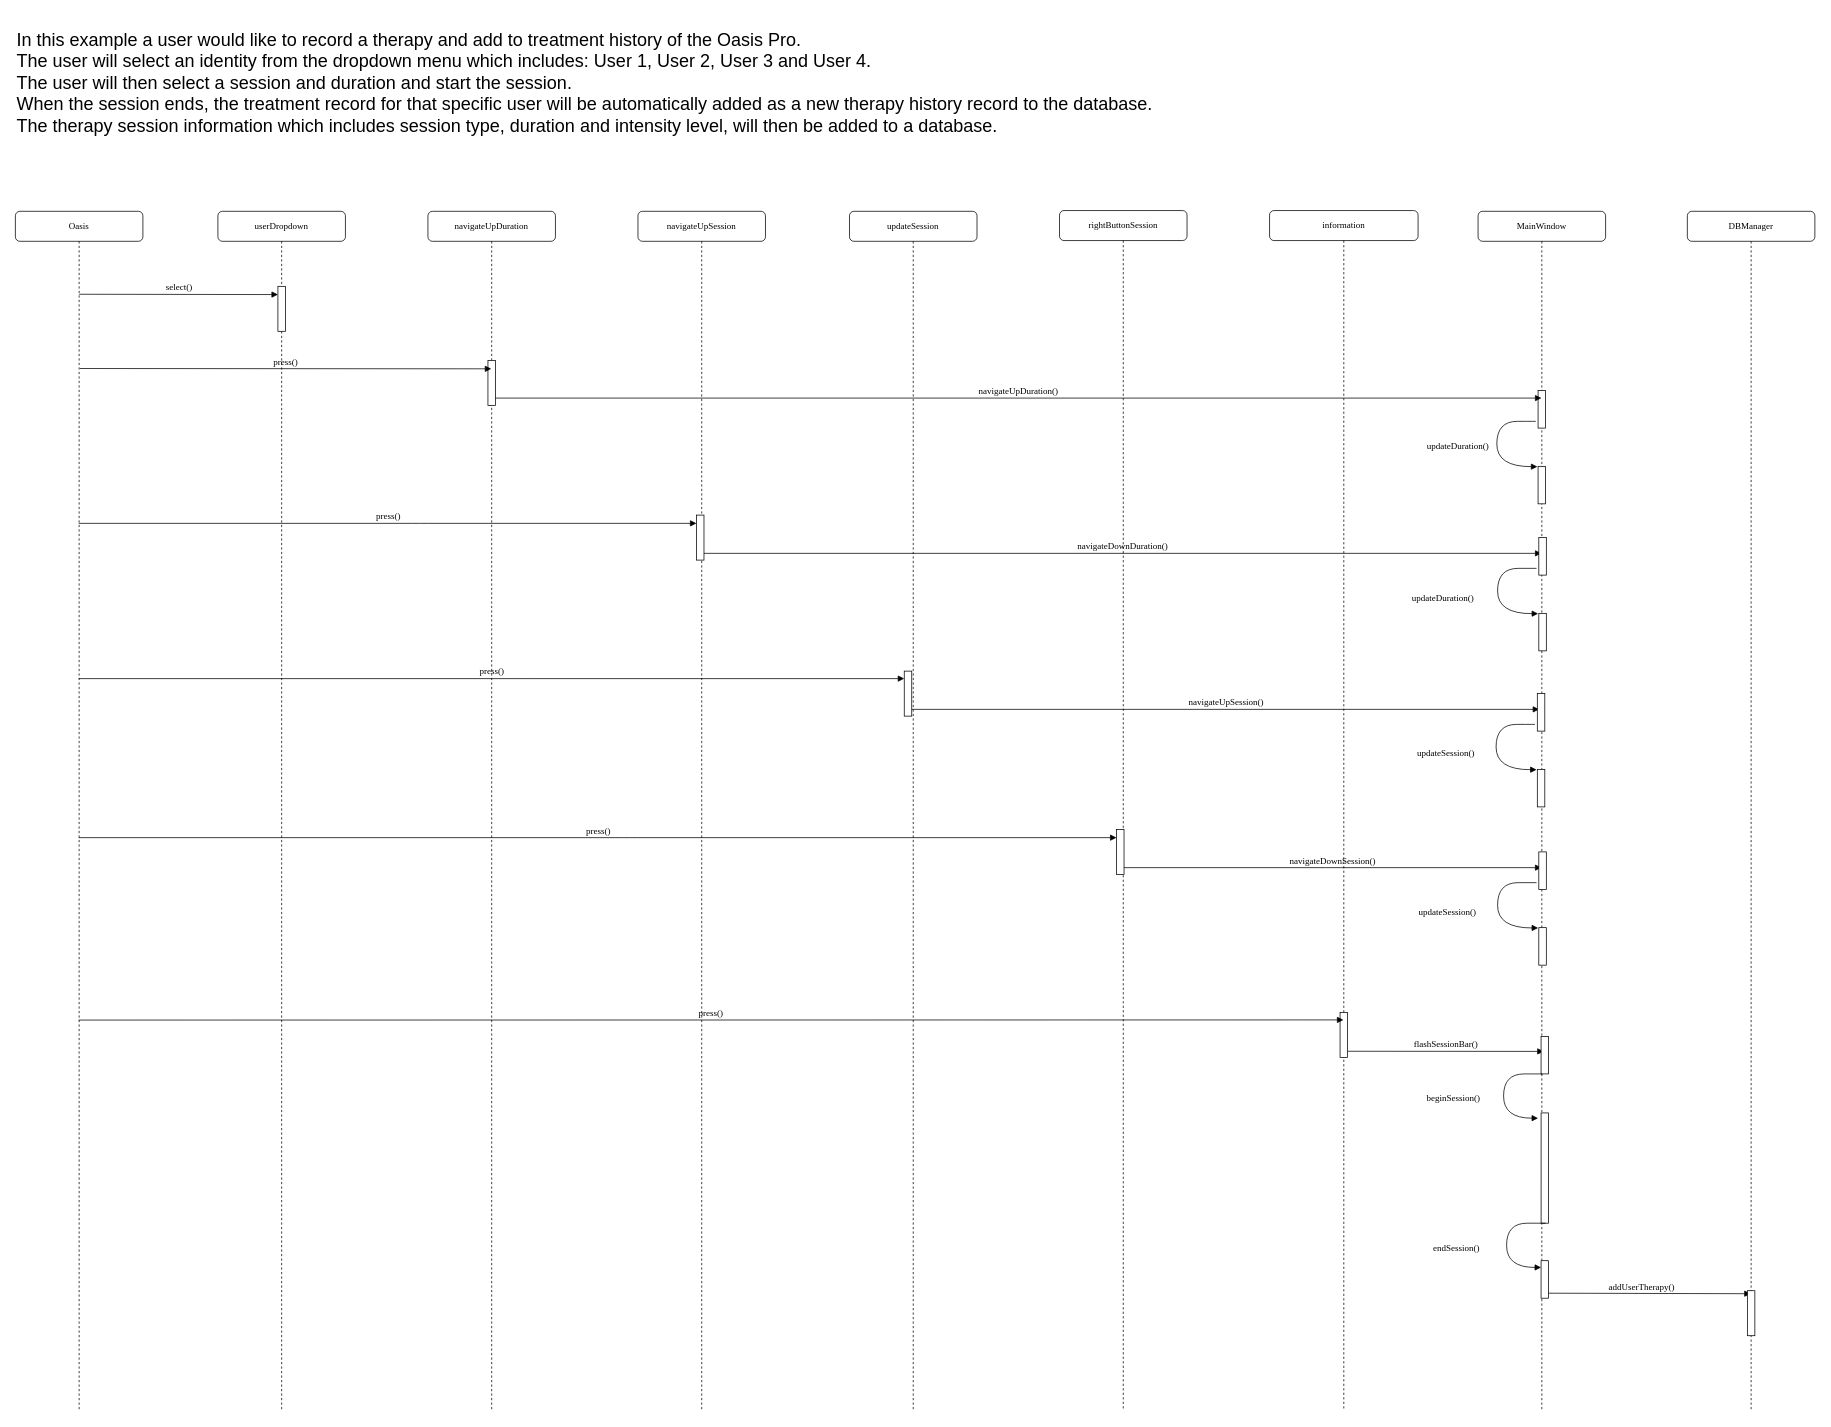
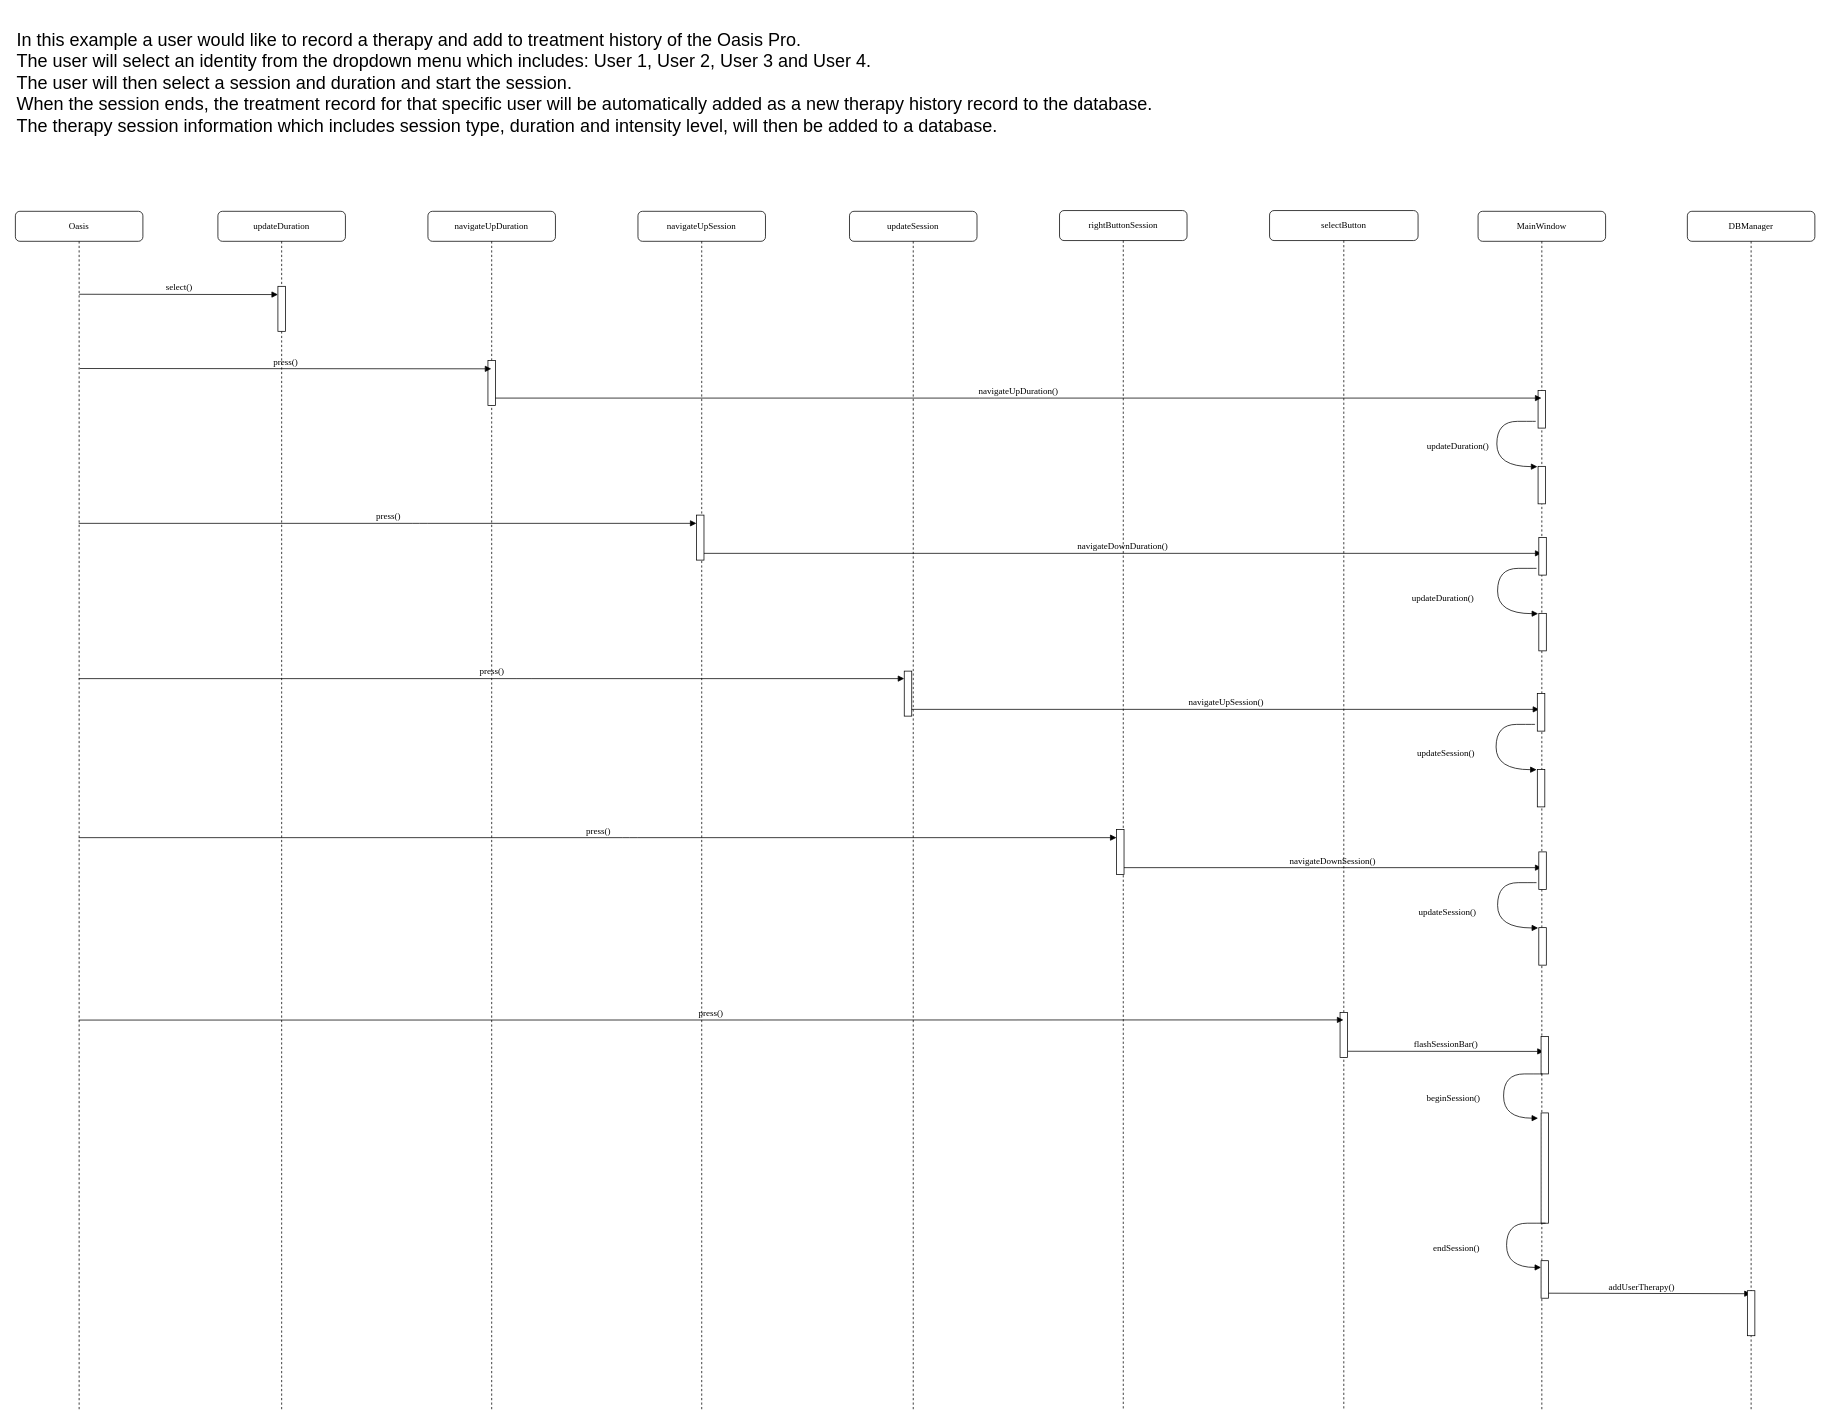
(1344, 225) -> (1344, 225)
(282, 226) -> (282, 226)
